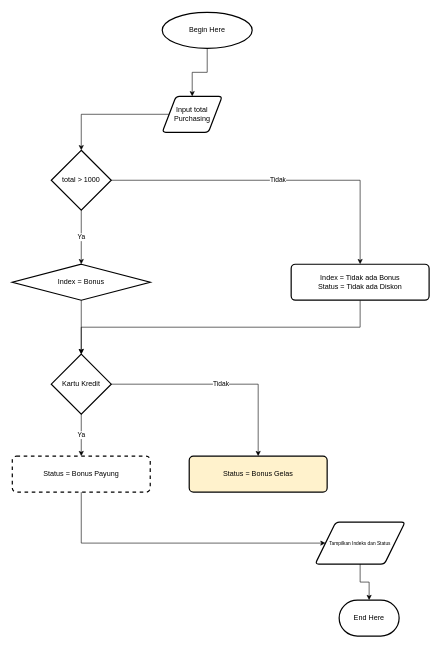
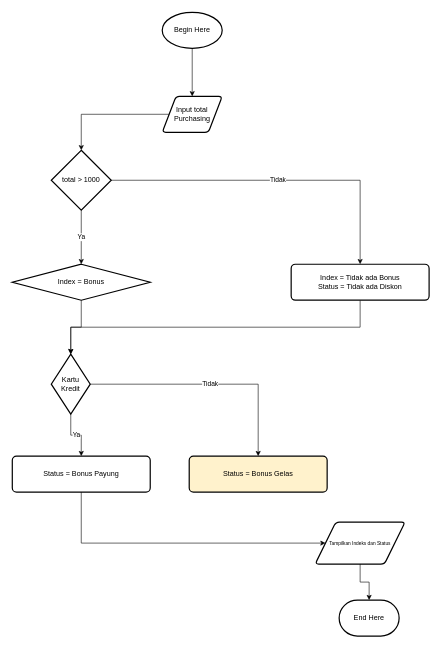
(207, 30) -> (192, 30)
(81, 384) -> (71, 384)
(81, 474) -> (81, 474)
